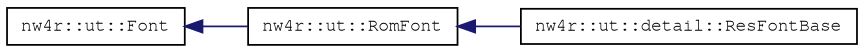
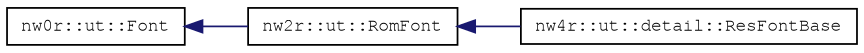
(96, 26) -> (96, 26)
(353, 26) -> (353, 26)
